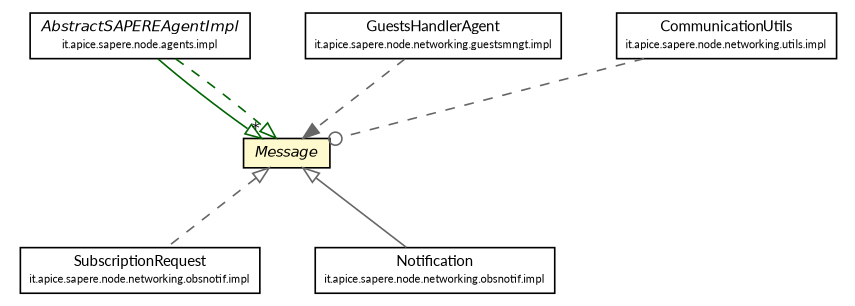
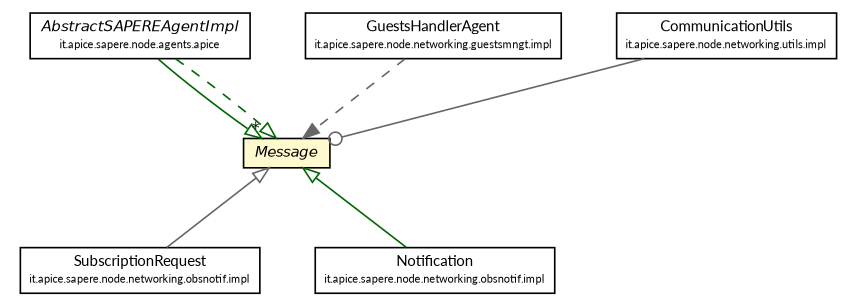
(140, 45) -> (140, 45)
(493, 98) -> (493, 98)
(211, 213) -> (211, 213)
(361, 213) -> (361, 213)
